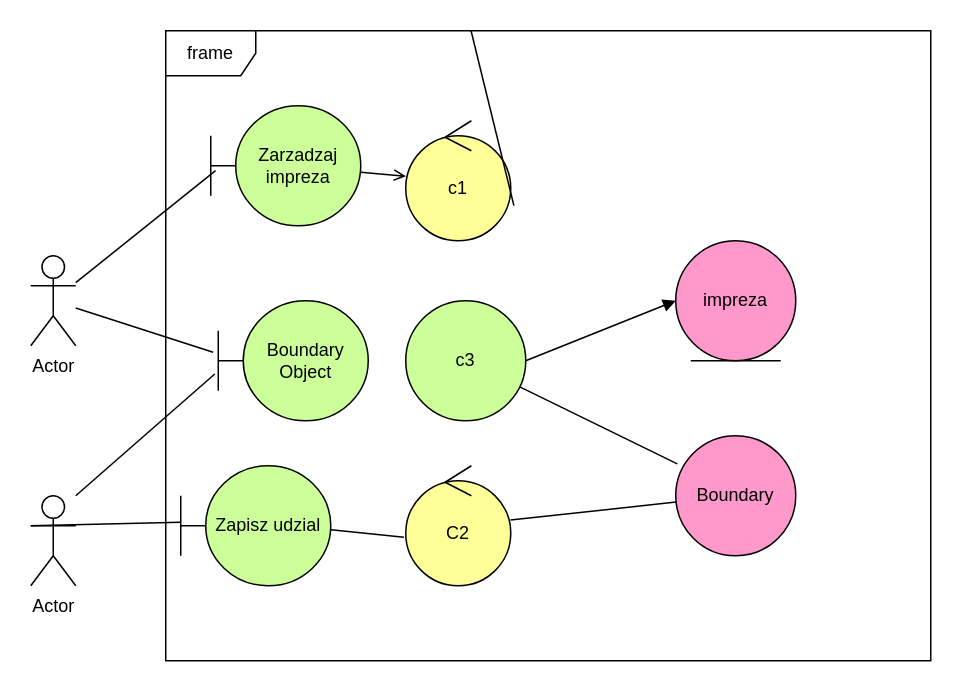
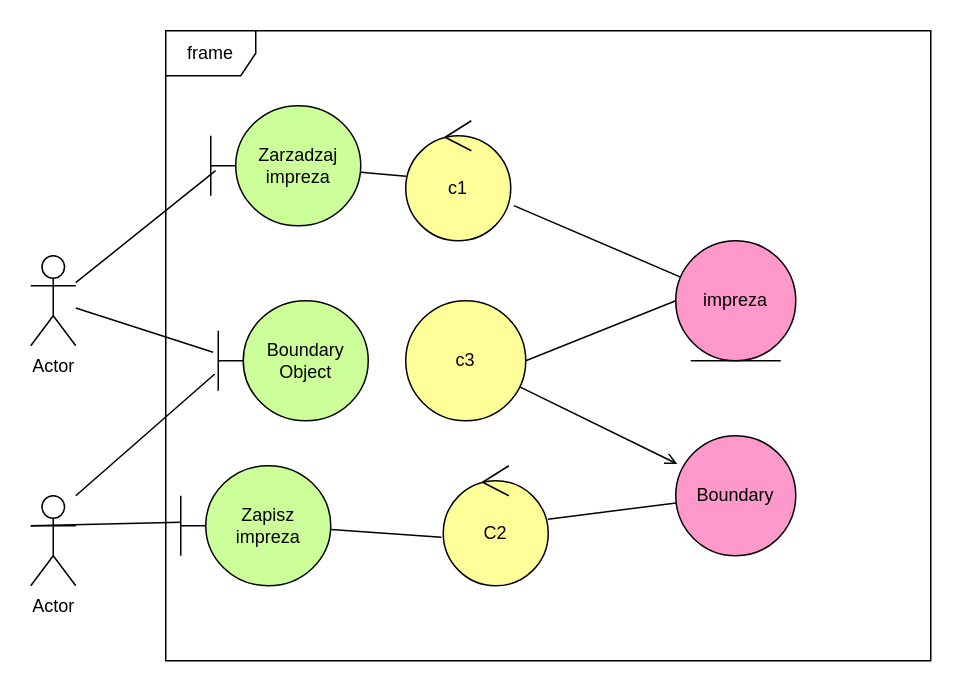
(493, 119) -> (597, 241)
(399, 176) -> (401, 176)
(663, 306) -> (667, 304)
(466, 361) -> (466, 361)
(672, 461) -> (672, 461)
(269, 526) -> (269, 526)
(458, 526) -> (496, 526)
